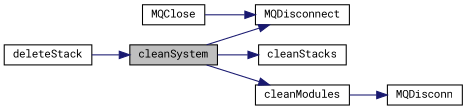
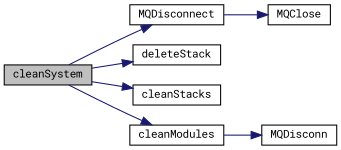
(225, 15) -> (241, 15)
(105, 55) -> (107, 66)
